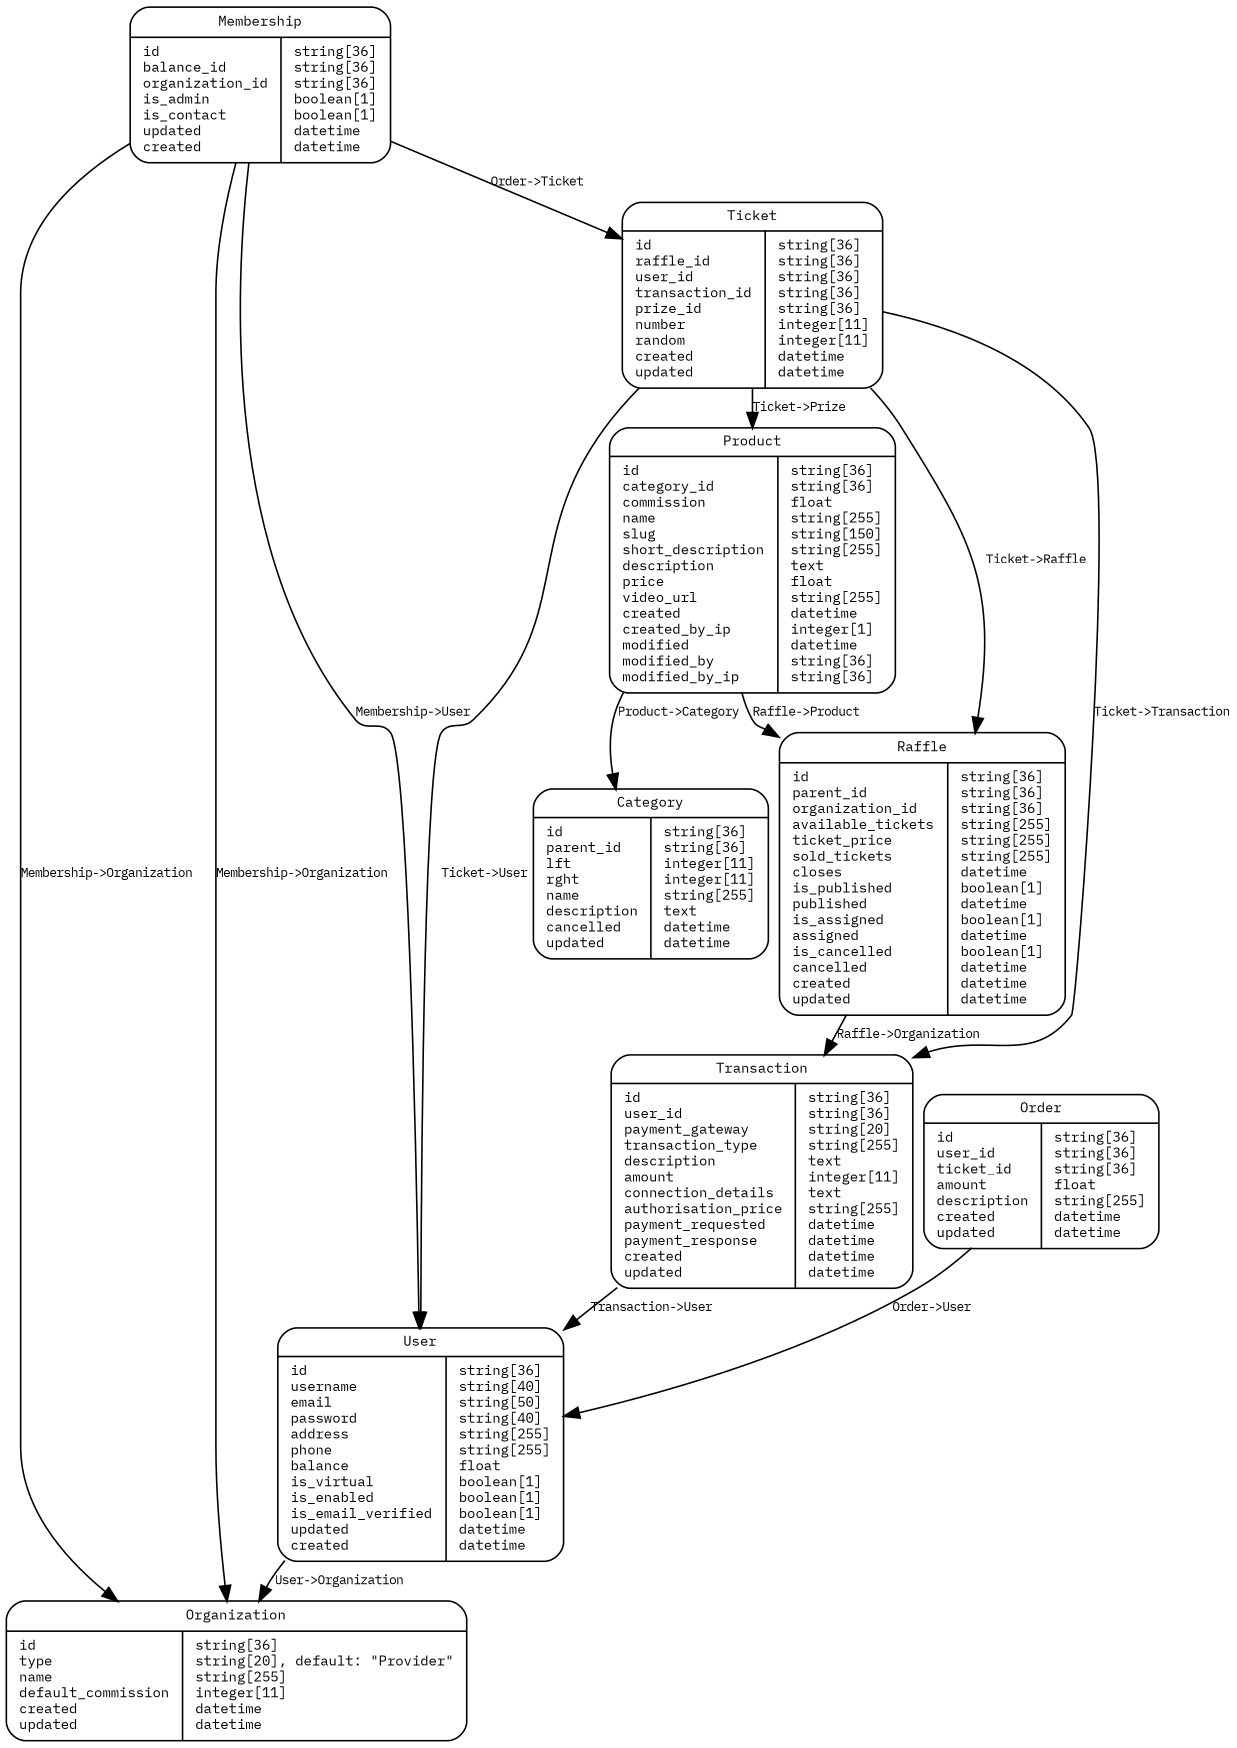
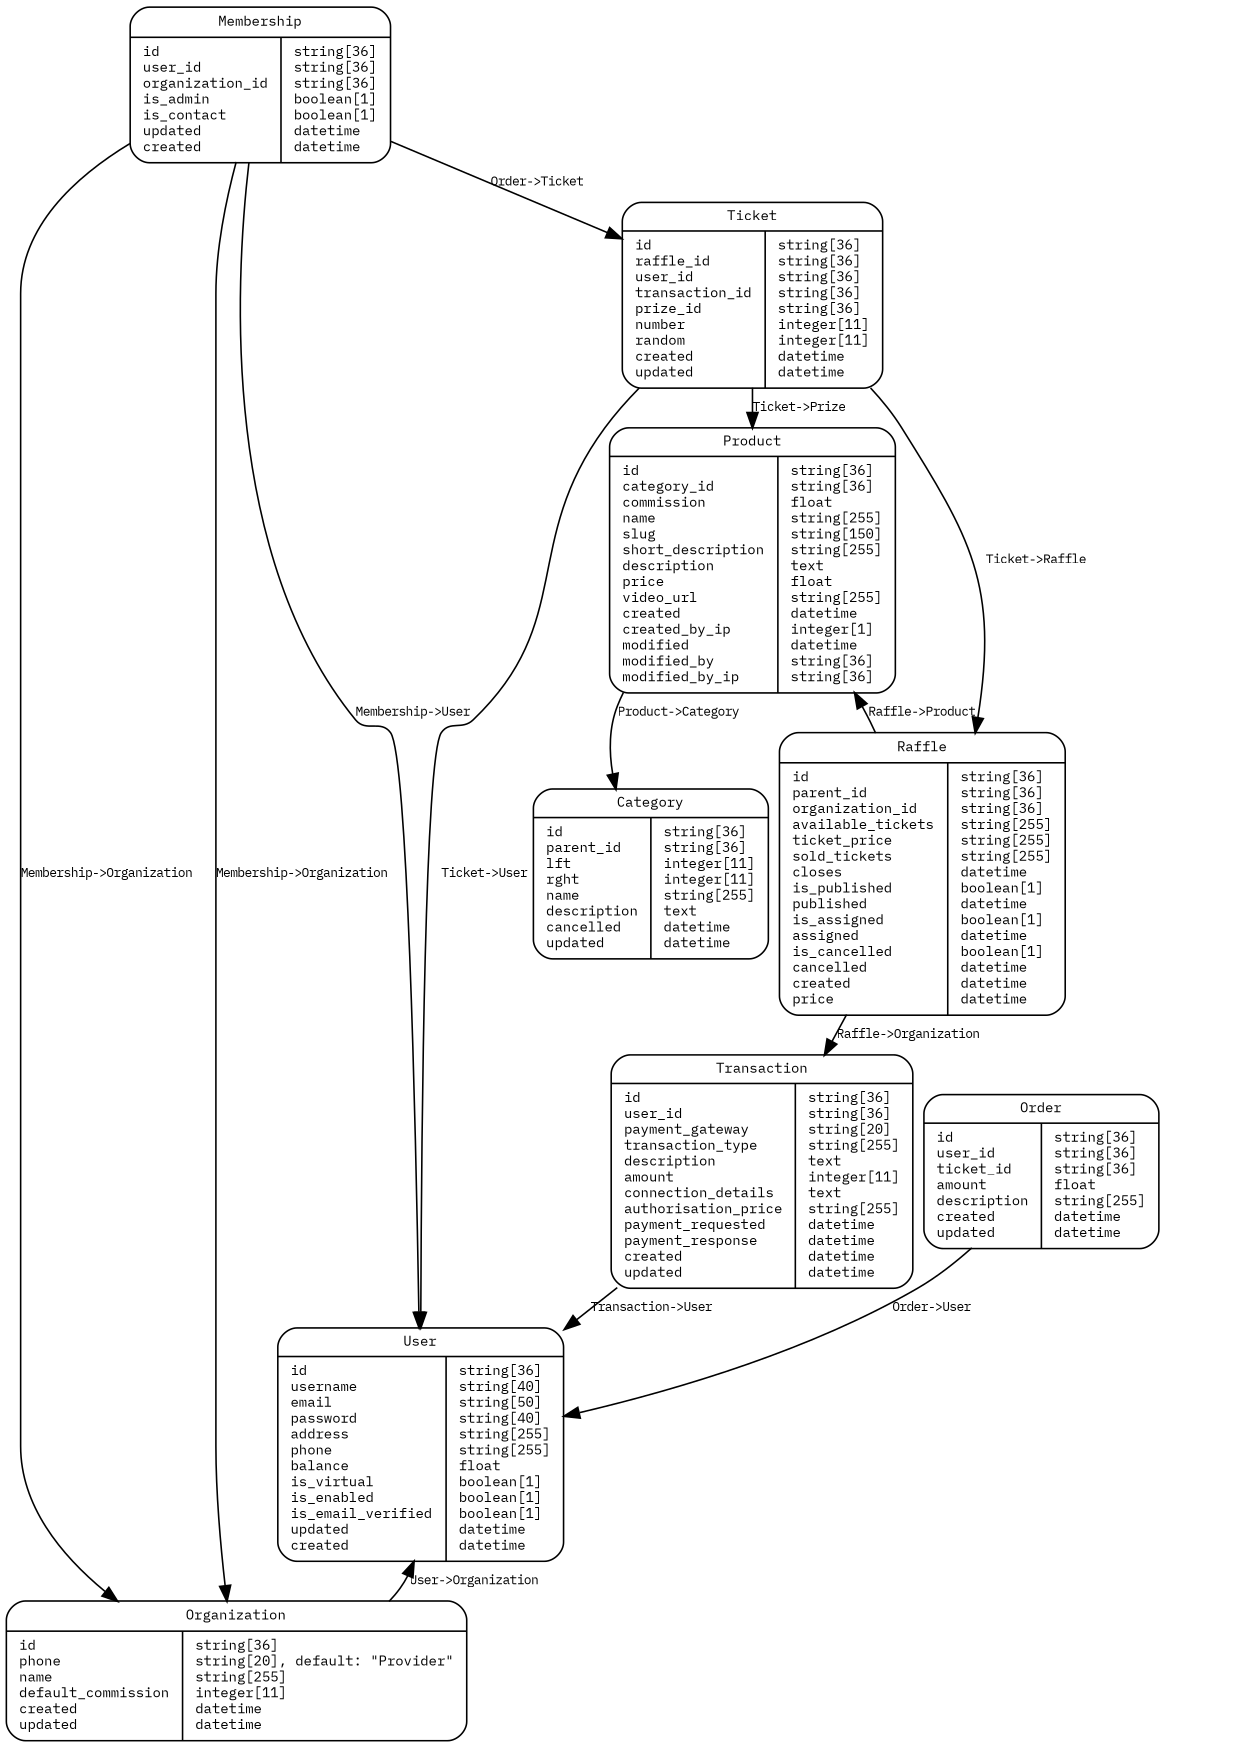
(185, 67) -> (172, 67)
(1095, 677) -> none
(749, 714) -> (869, 720)
(822, 999) -> (814, 999)
(275, 1574) -> (399, 1589)
(37, 1661) -> (40, 1661)
